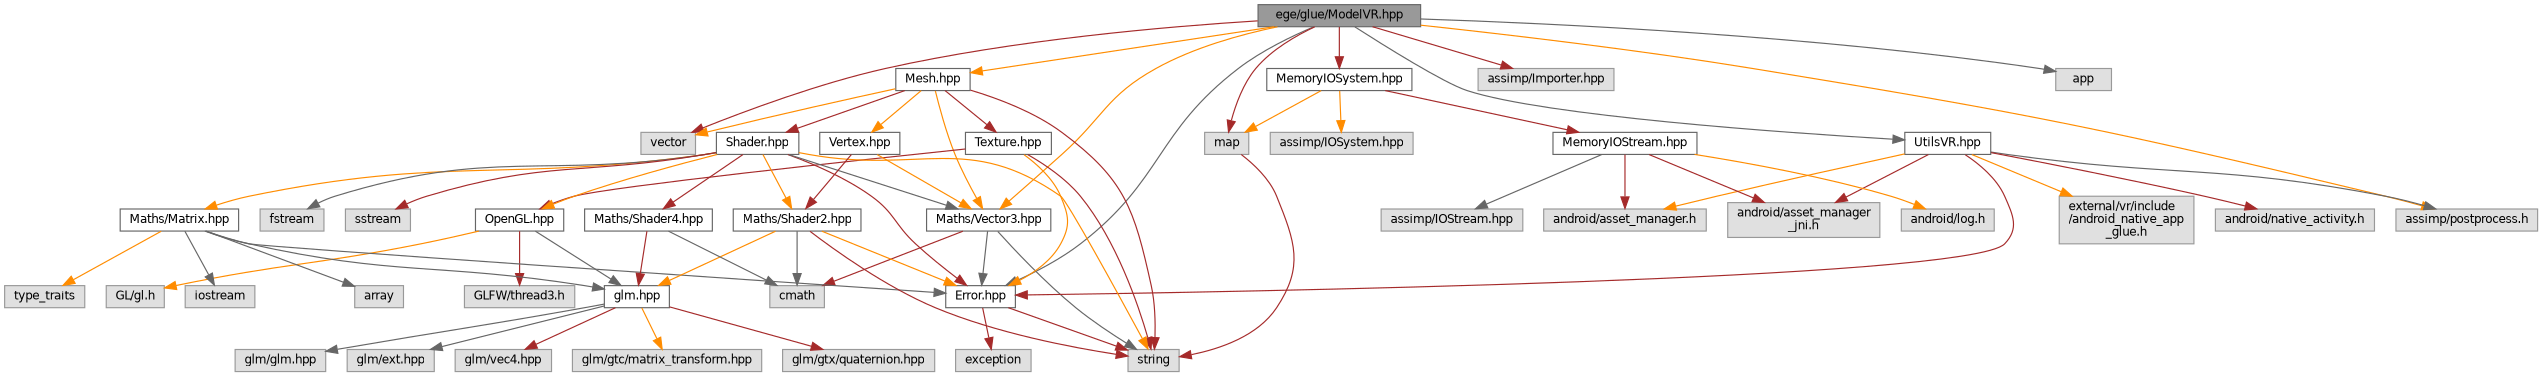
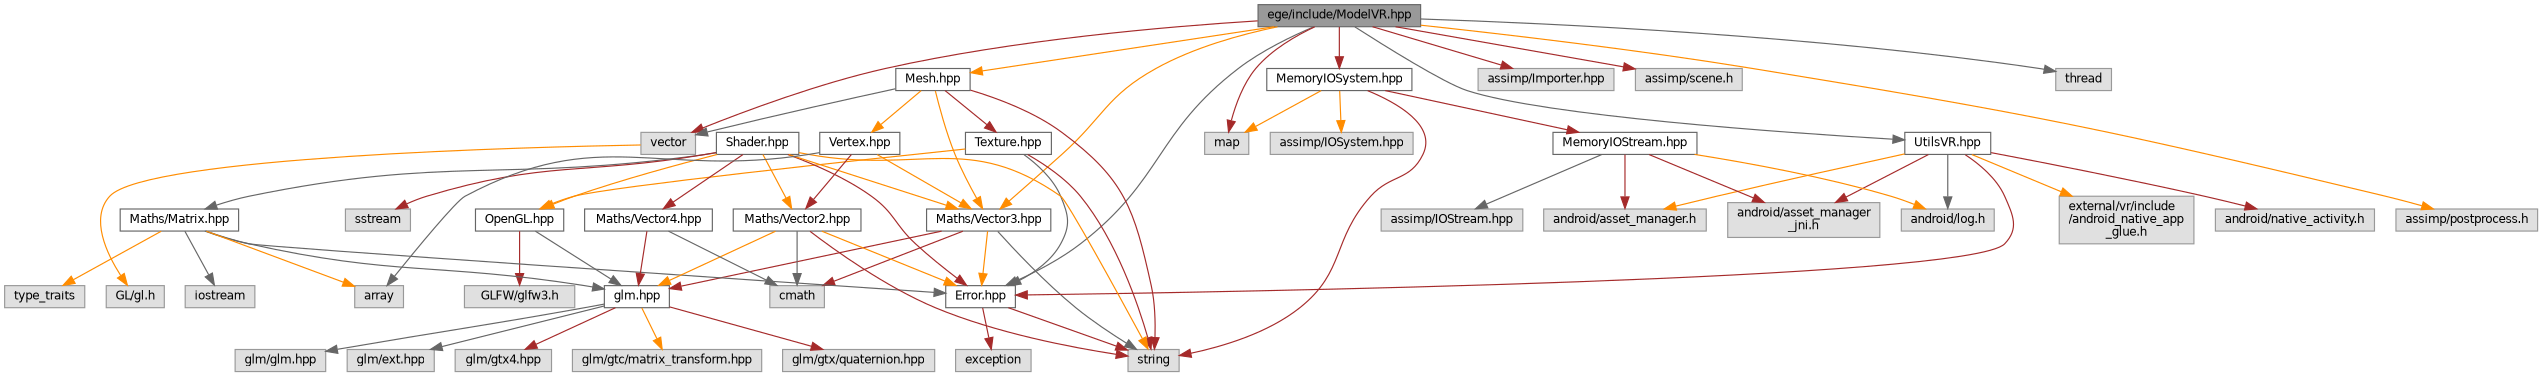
(1339, 16) -> (1339, 16)
none -> (1689, 80)
(2084, 80) -> (2084, 80)
(851, 109) -> none
(801, 110) -> (801, 110)
none -> (586, 159)
(757, 172) -> (757, 172)
(2208, 173) -> (1948, 176)
(377, 176) -> (465, 171)
(868, 180) -> (868, 180)
(292, 220) -> none
(648, 220) -> (648, 220)
(797, 220) -> (797, 220)
(1067, 220) -> (1067, 220)
(985, 252) -> (985, 252)
(275, 257) -> (275, 257)
none -> (811, 259)
(275, 268) -> (330, 158)
(1292, 274) -> (1346, 234)
(520, 297) -> (520, 297)
(503, 361) -> (503, 361)
